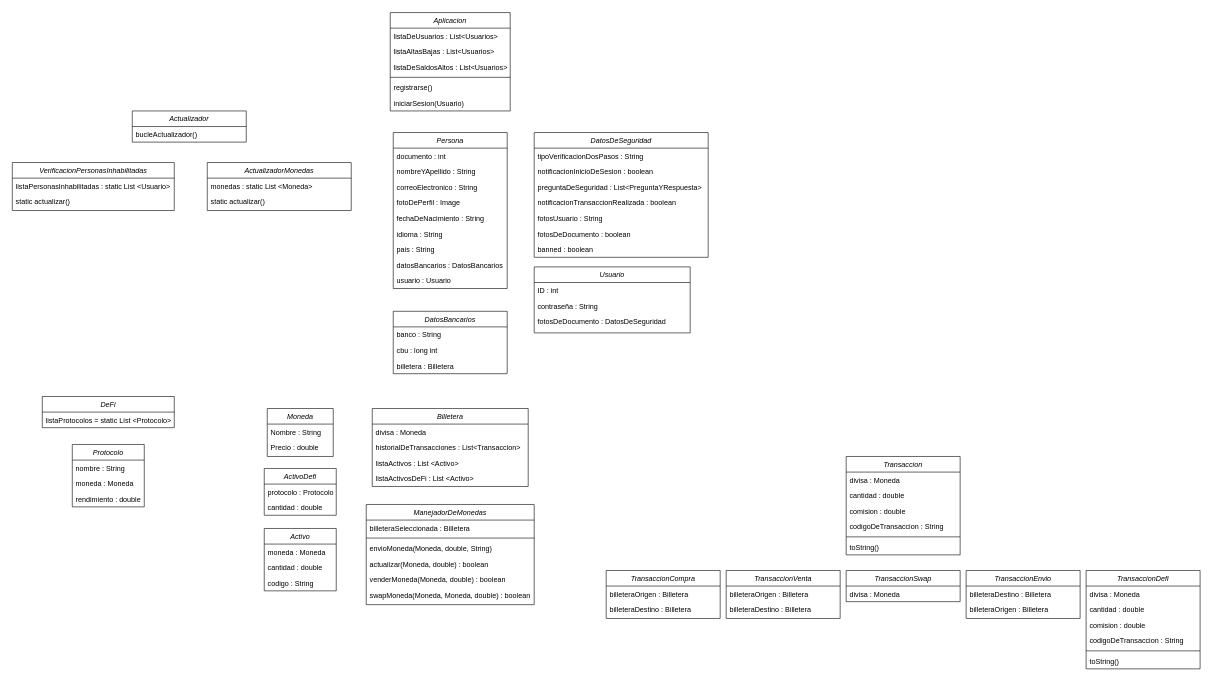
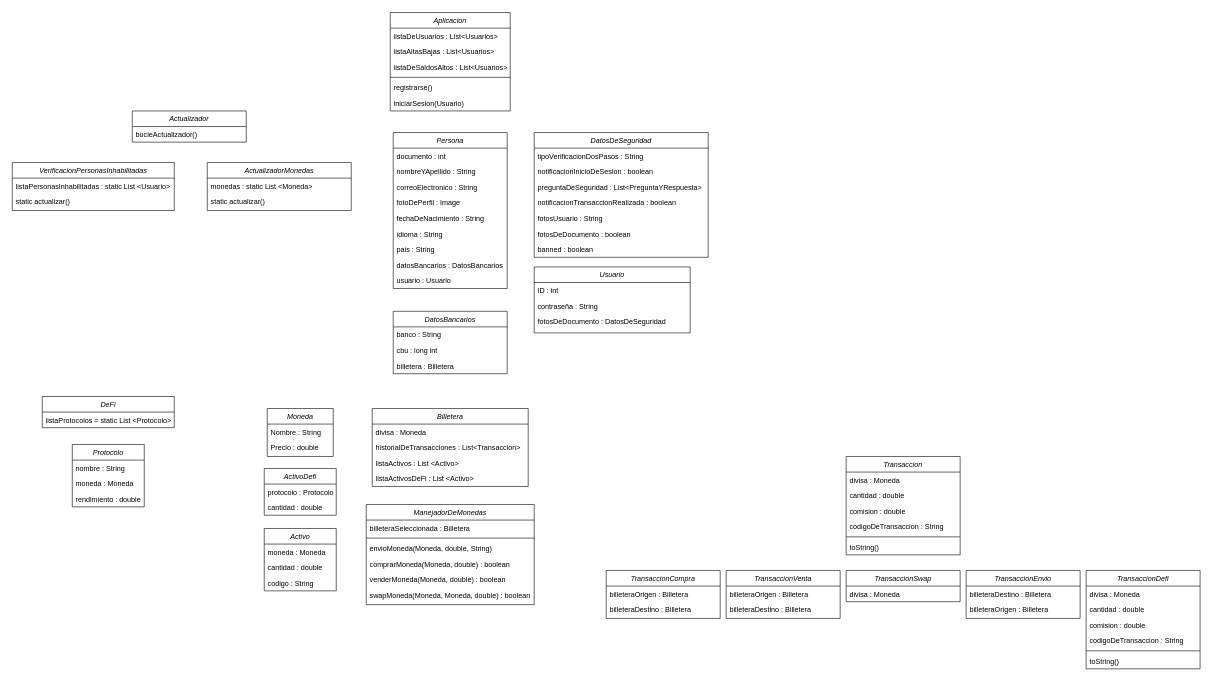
(434, 564) -> (442, 564)
